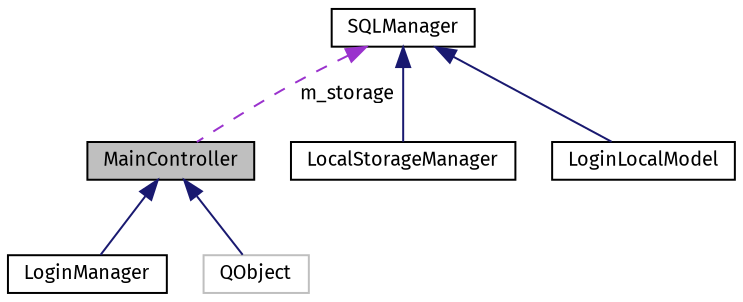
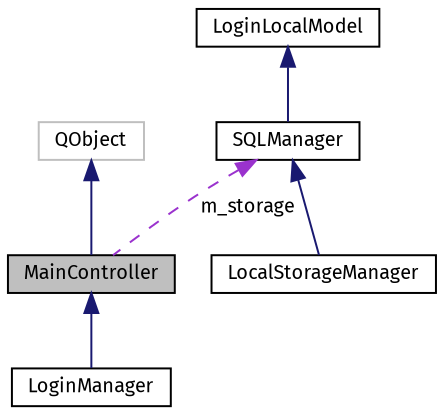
(532, 99) -> (288, 95)
(220, 225) -> (91, 218)
